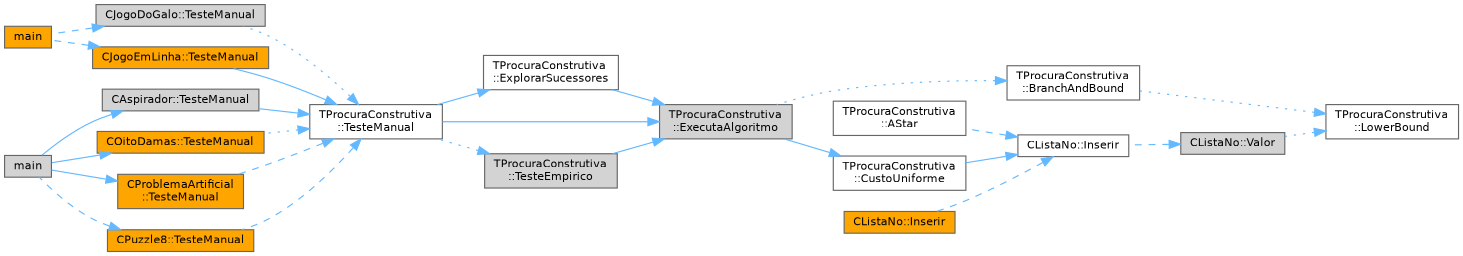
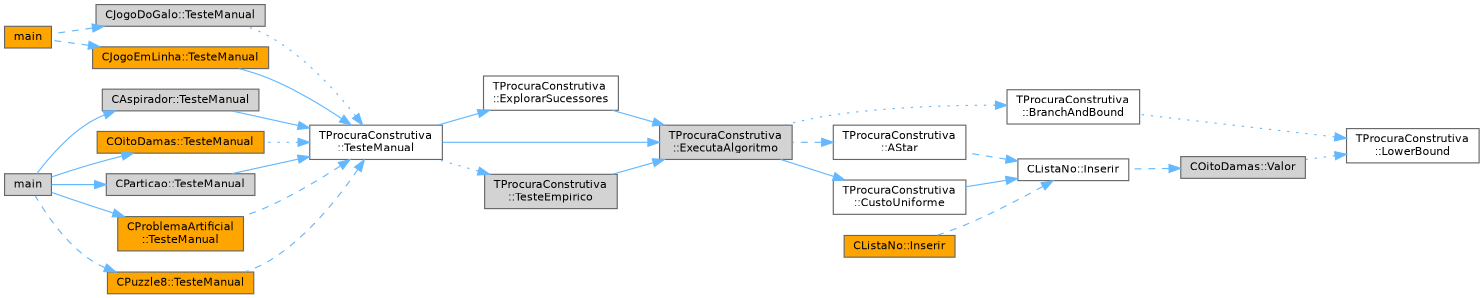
none -> (807, 142)
(1233, 143) -> (1243, 167)
none -> (181, 185)
